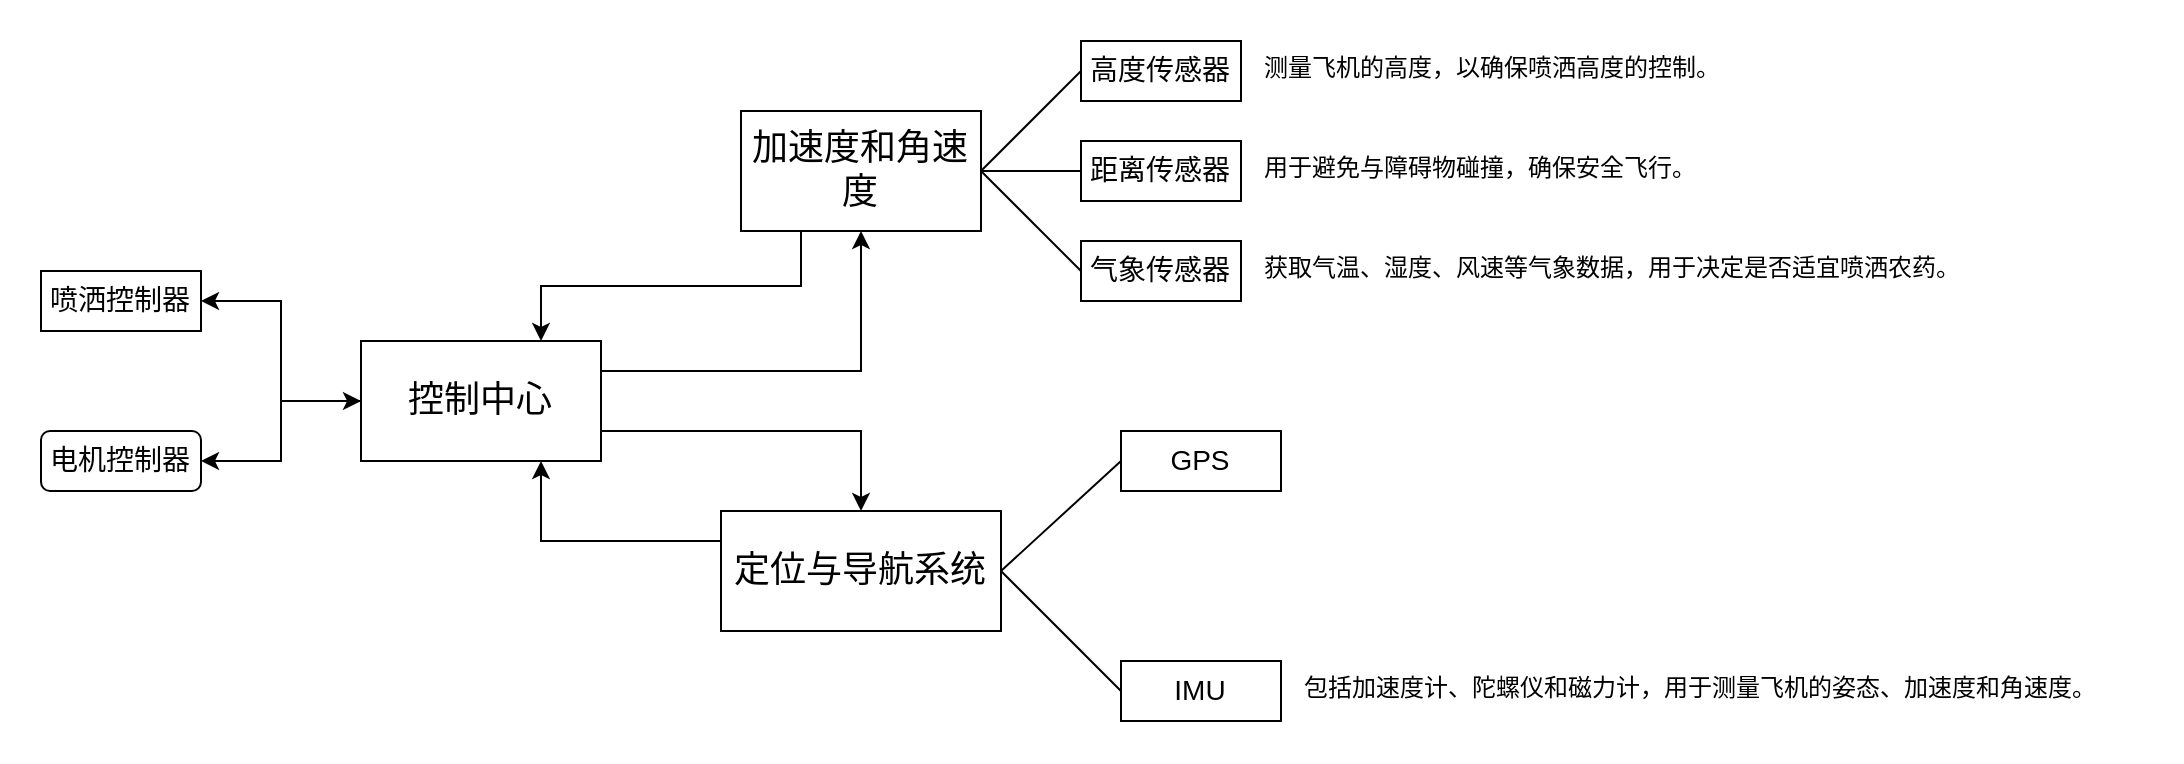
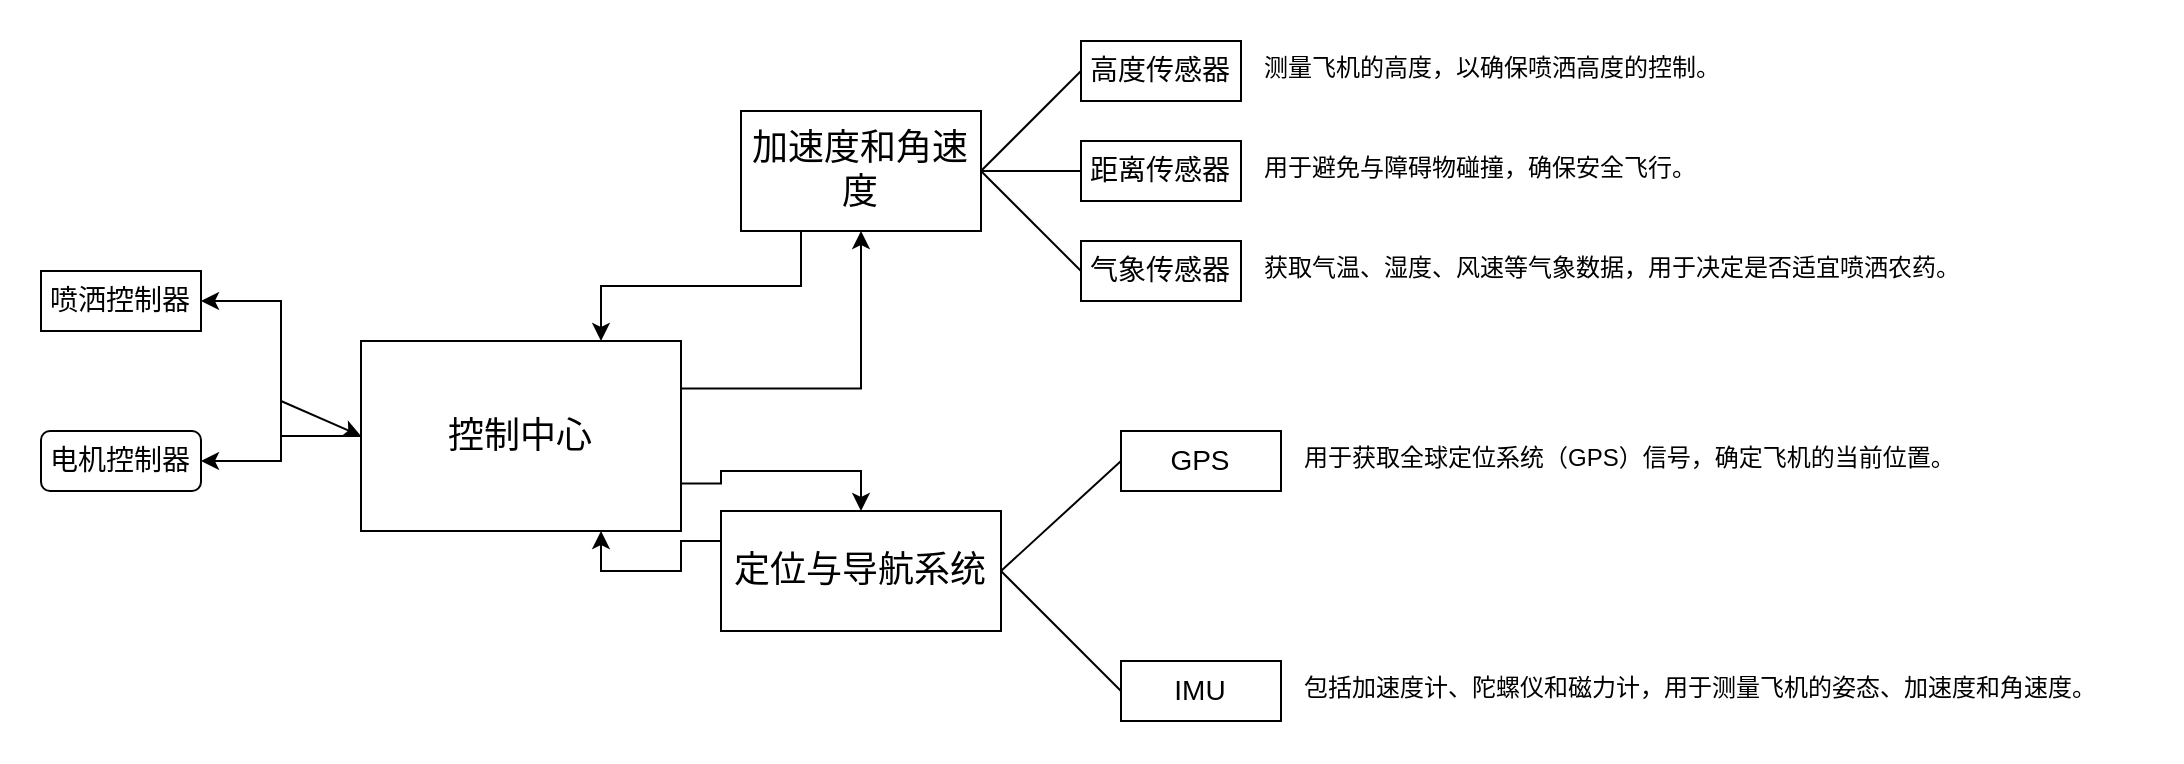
(481, 401) -> (521, 436)
none -> (1691, 461)
